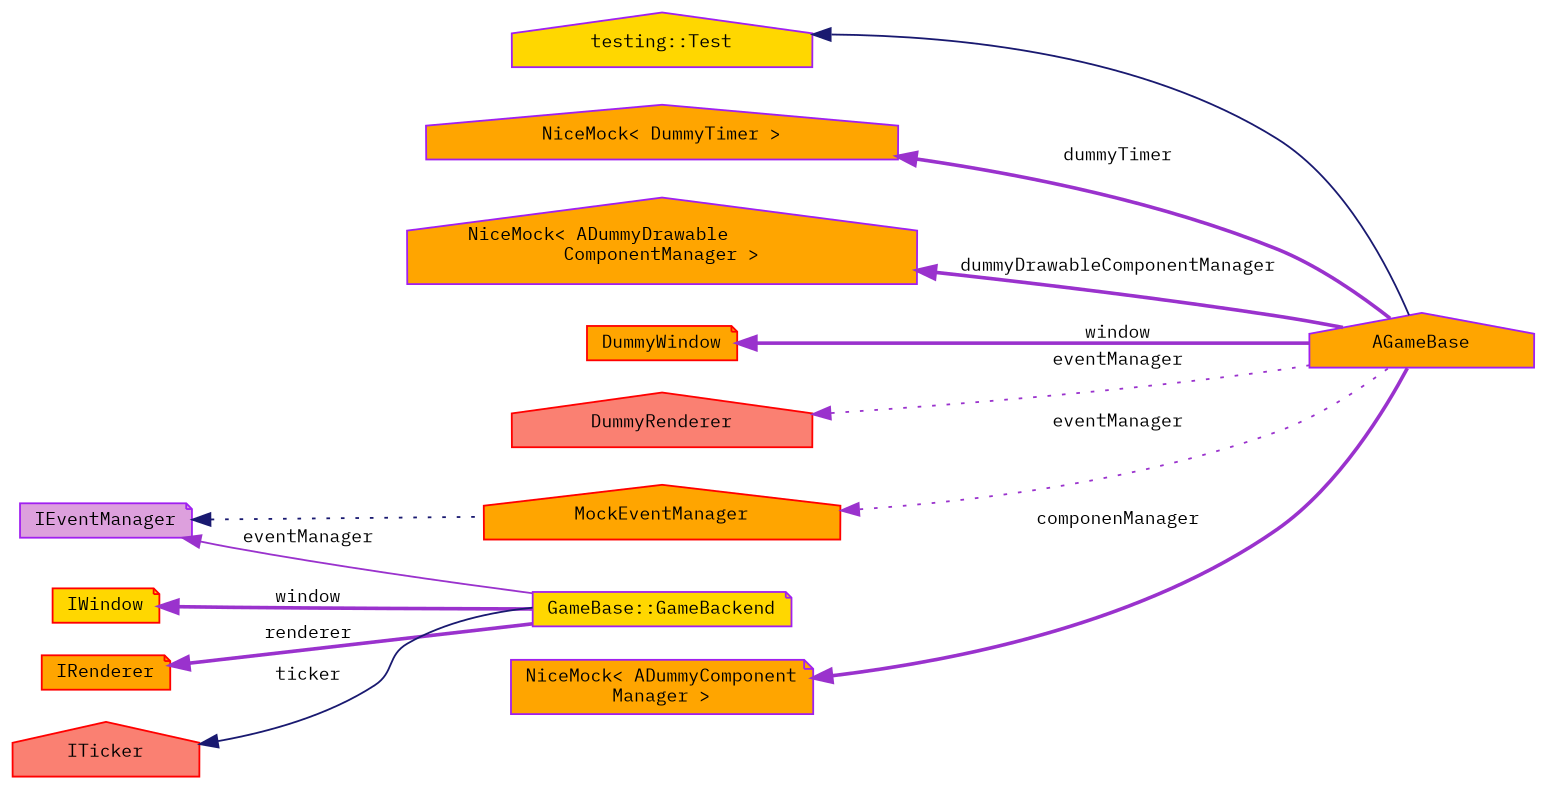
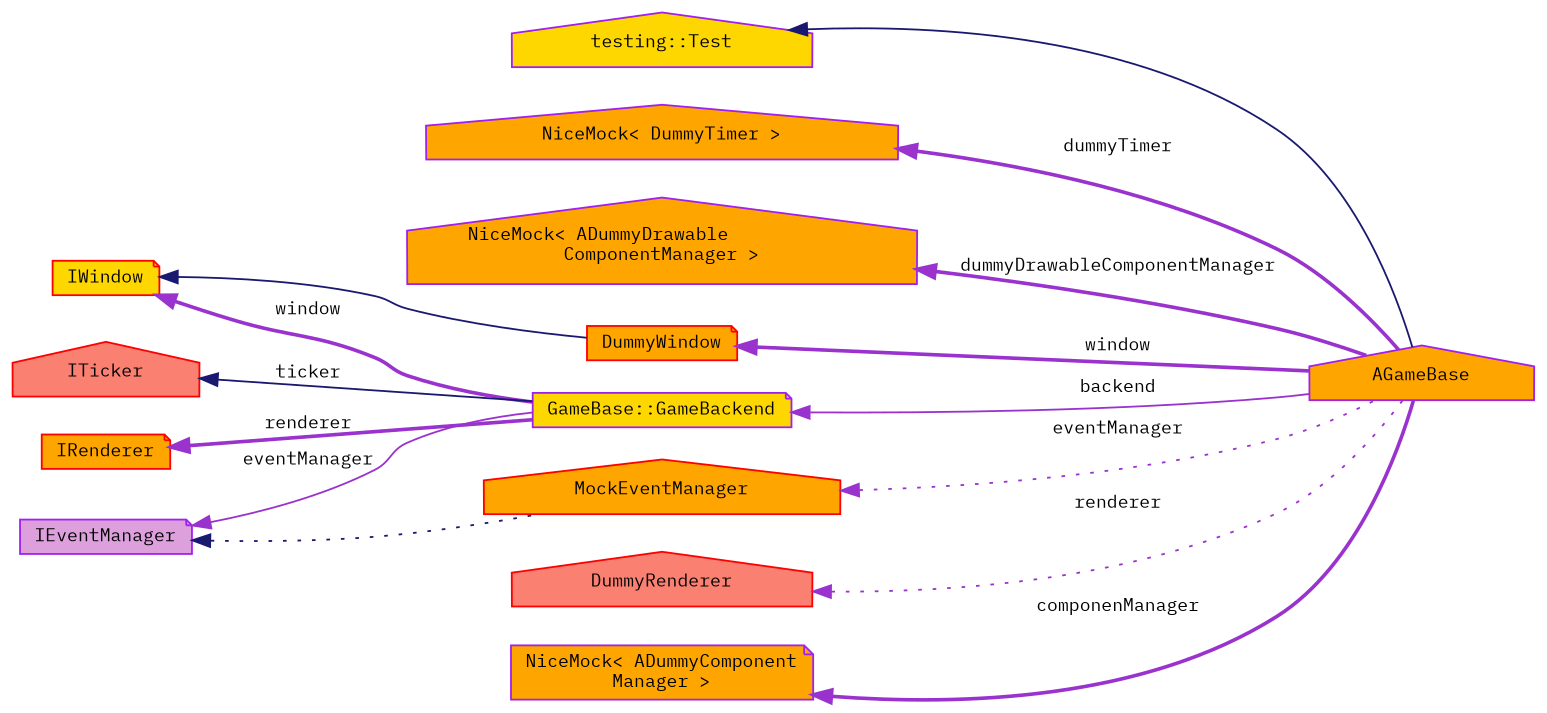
none -> (384, 299)
(1113, 360) -> (1113, 503)
none -> (1060, 409)
